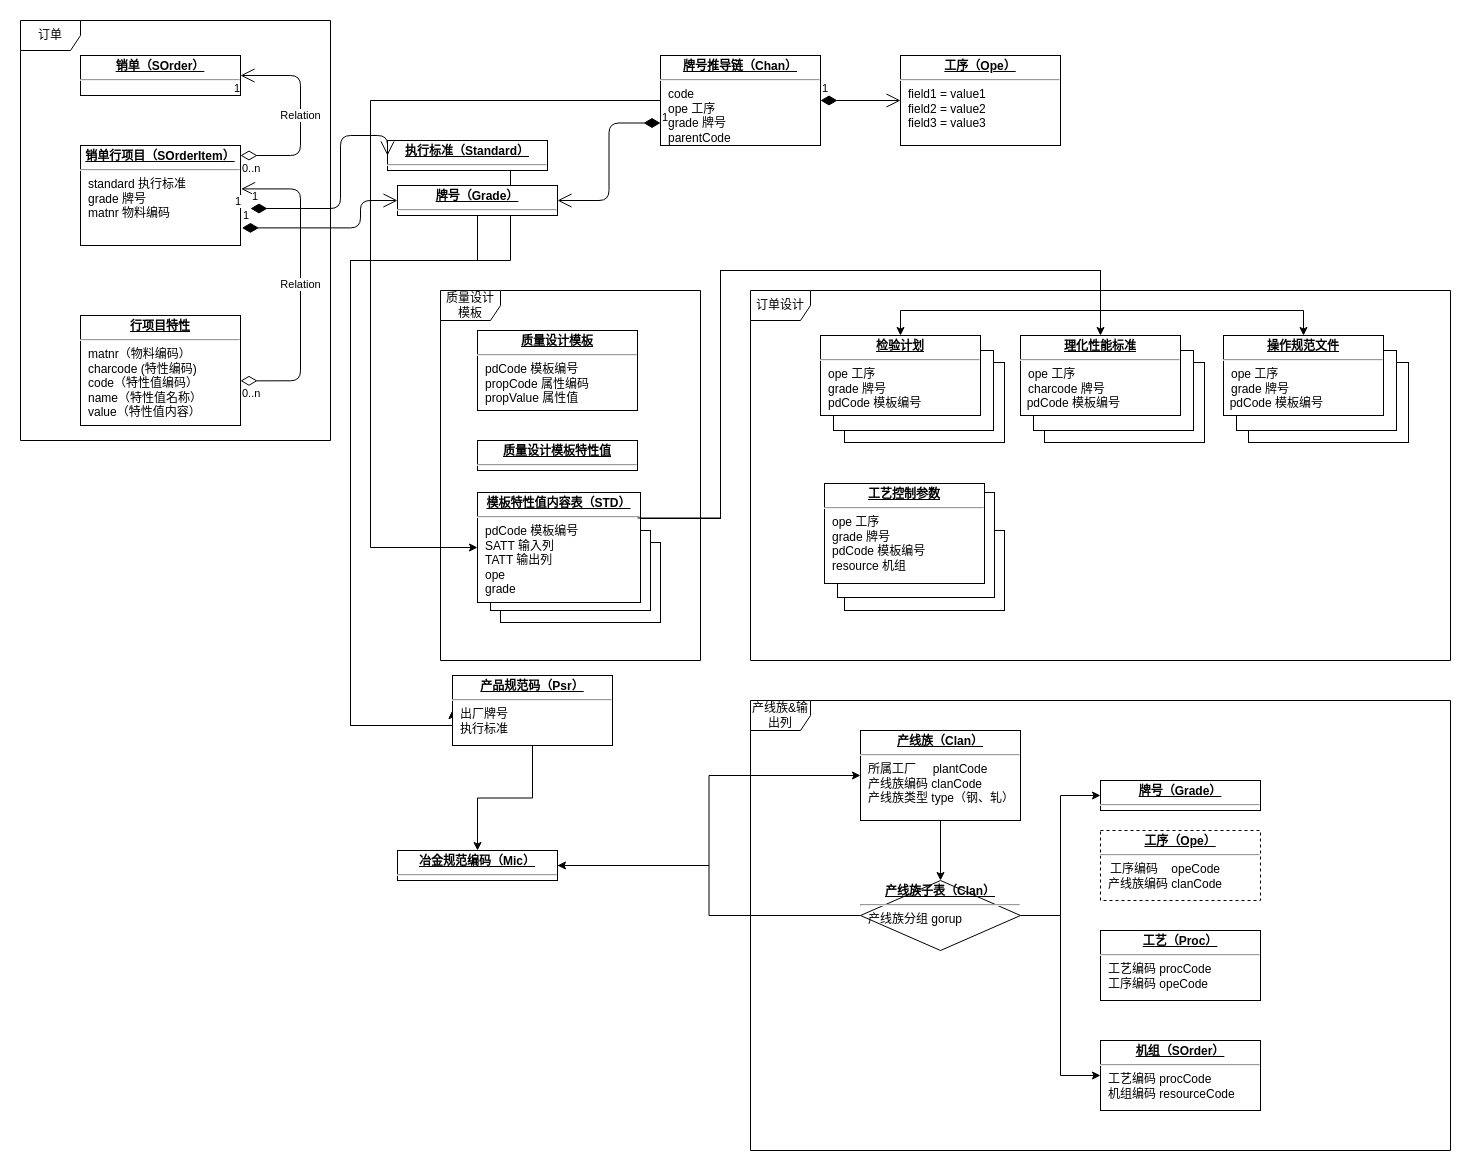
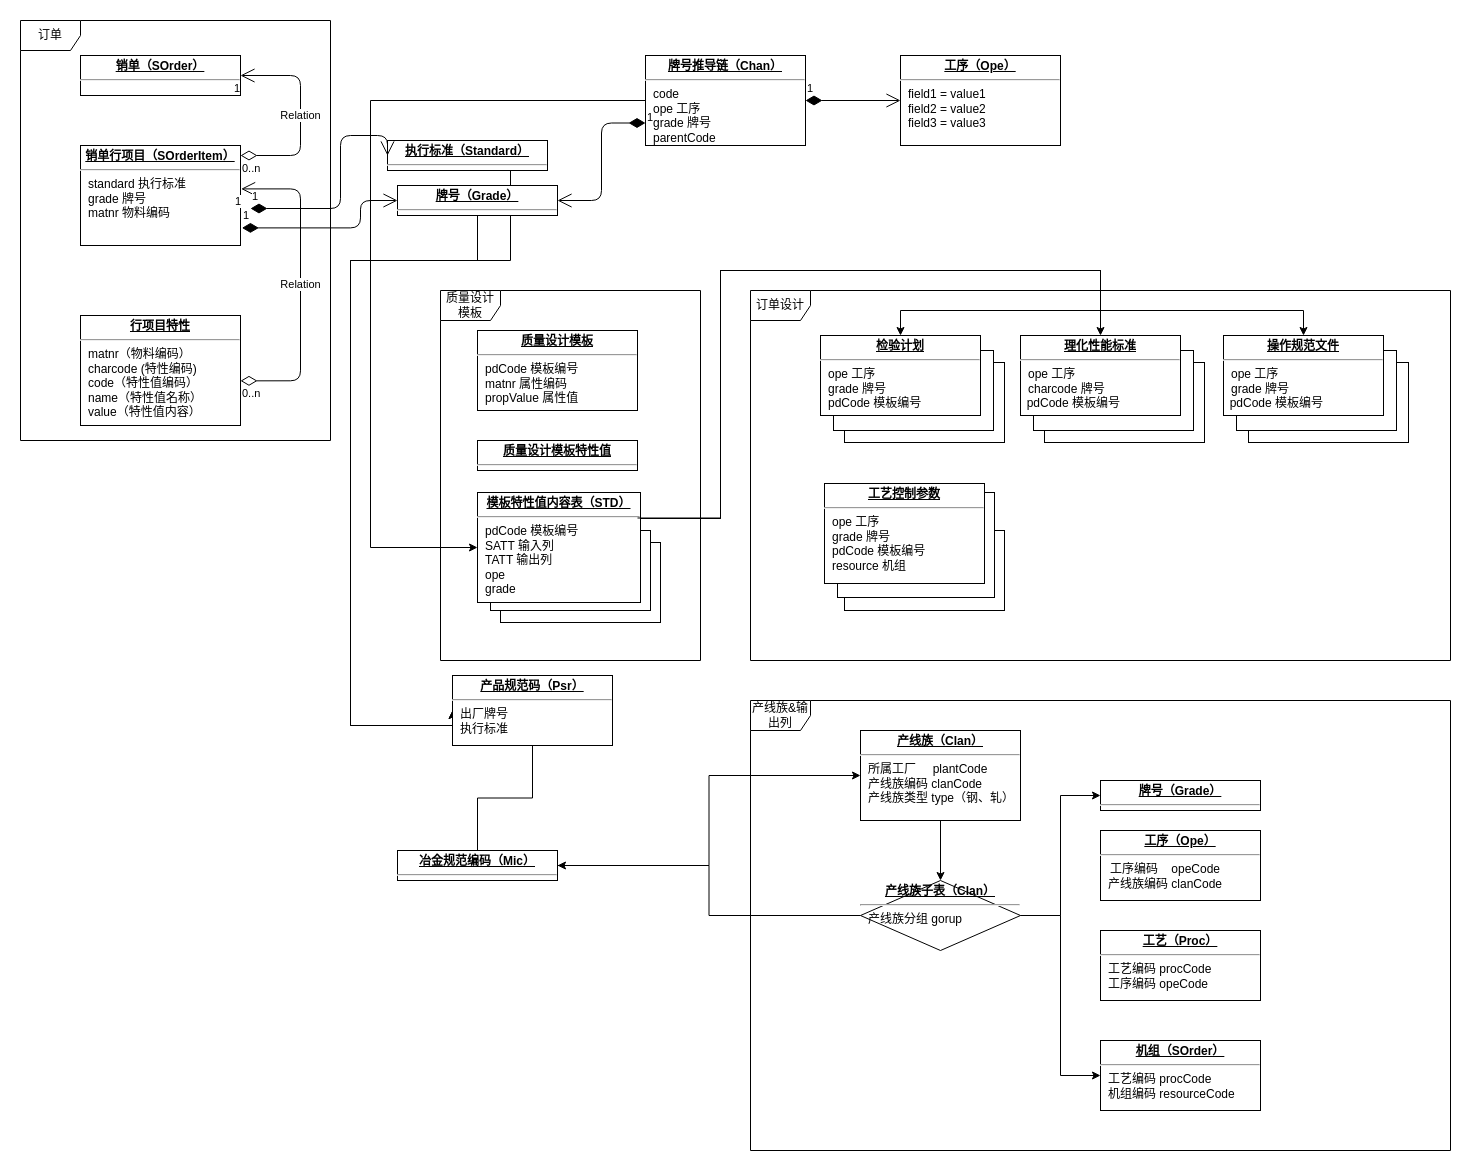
(741, 101) -> (726, 101)
(530, 359) -> (526, 359)
(478, 842) -> (478, 844)
(1181, 866) -> (1181, 866)
